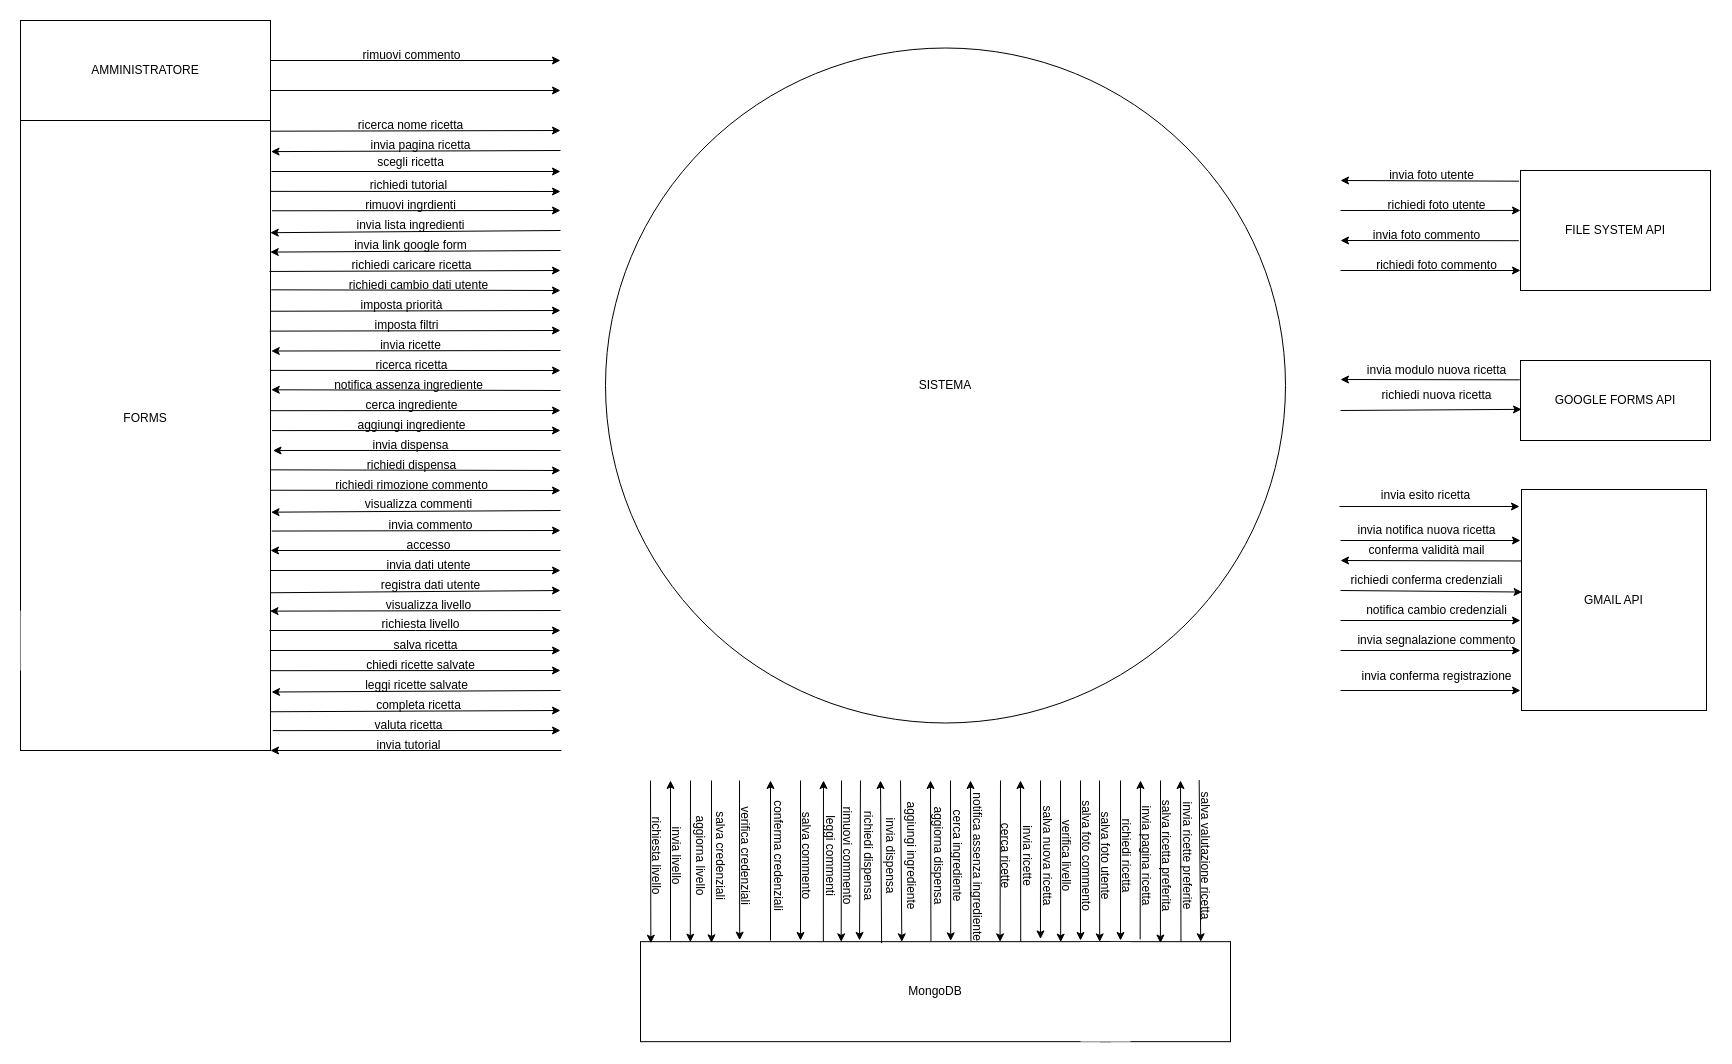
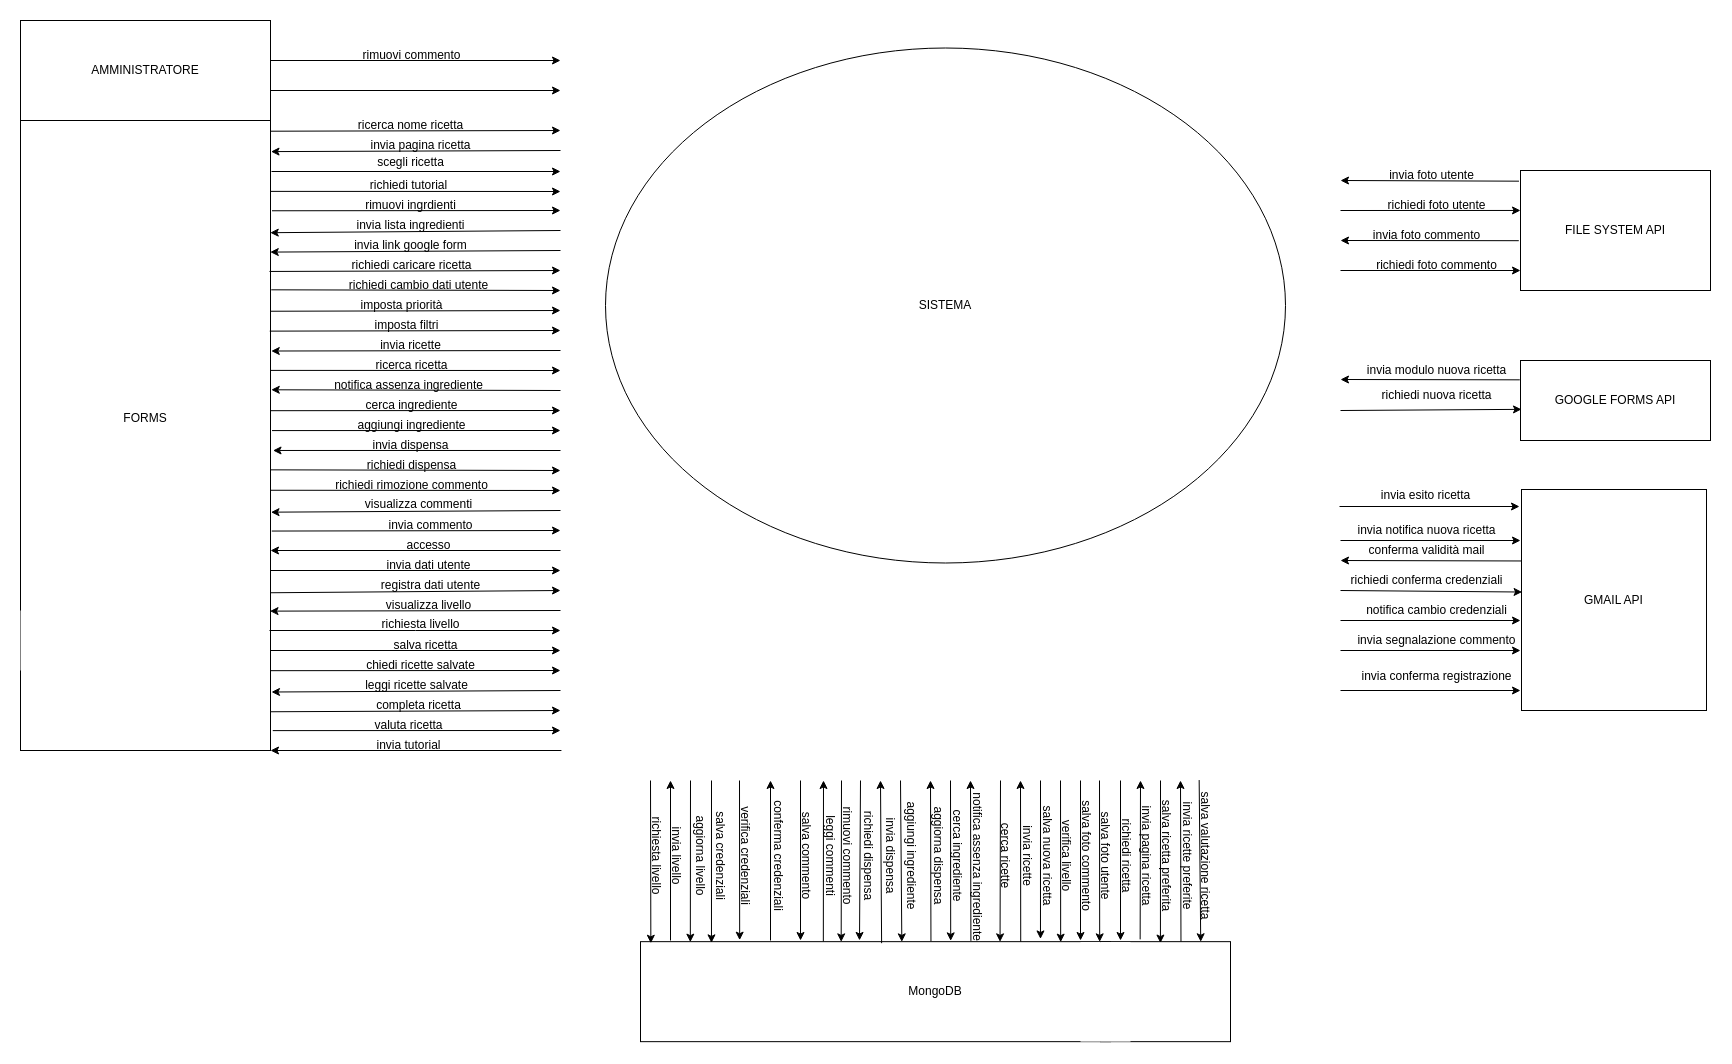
(946, 386) -> (946, 306)
